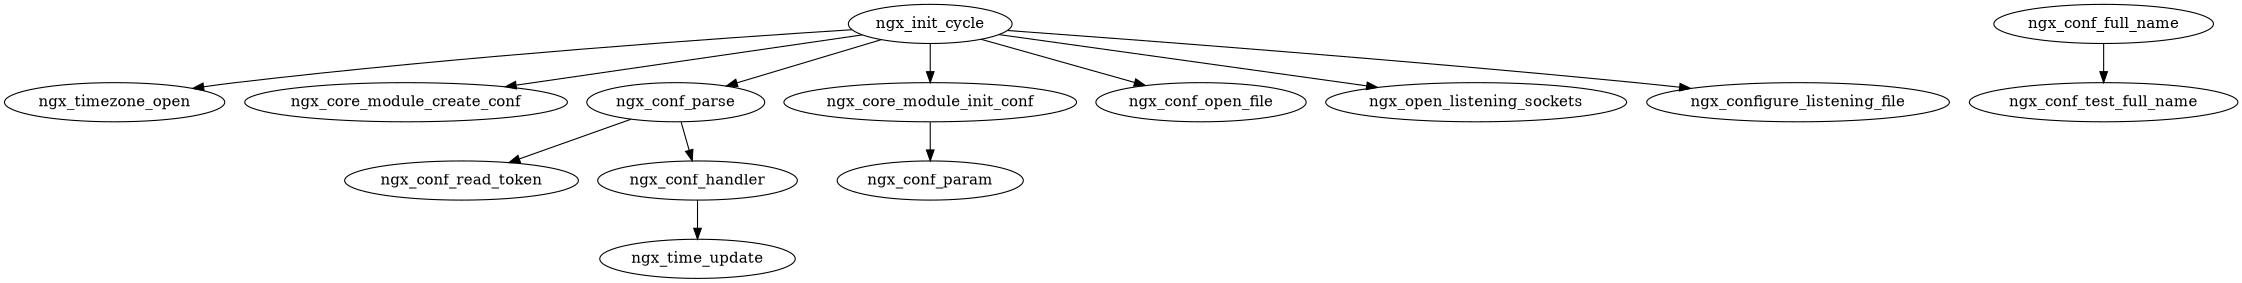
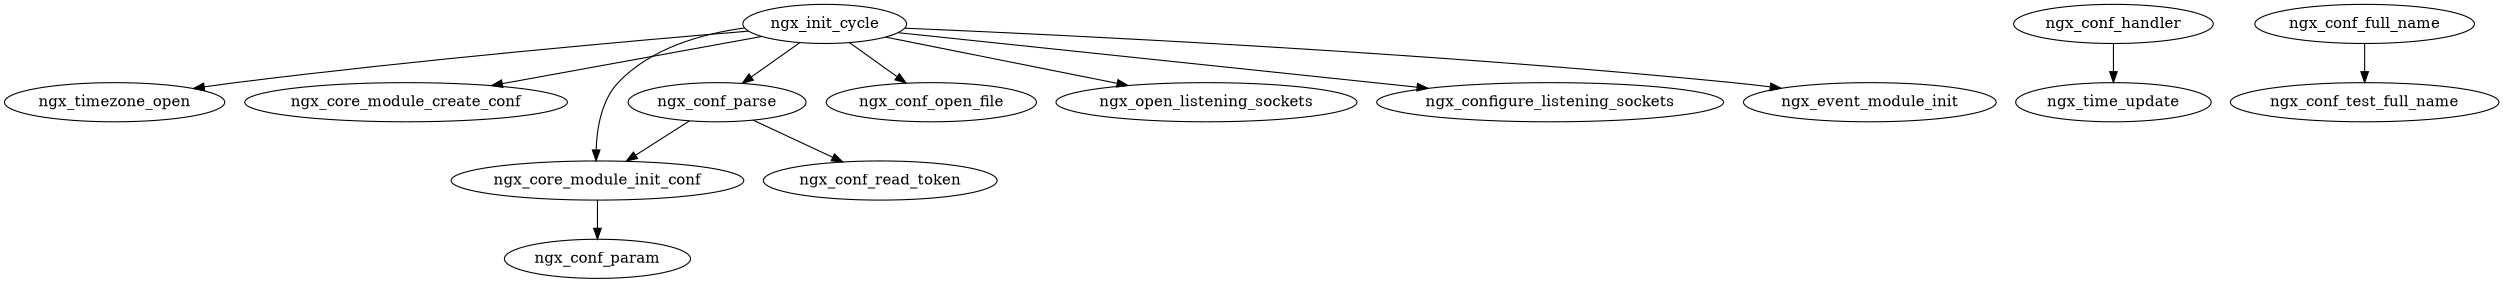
(1798, 102) -> (1550, 102)
none -> (1870, 102)
(685, 136) -> (663, 138)
